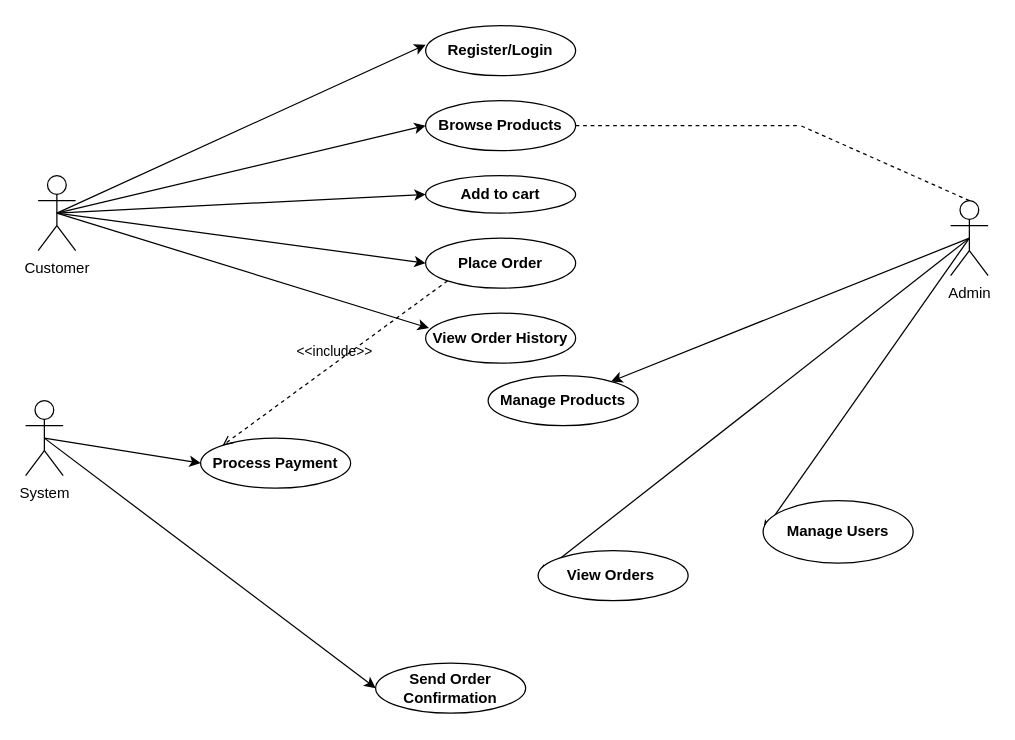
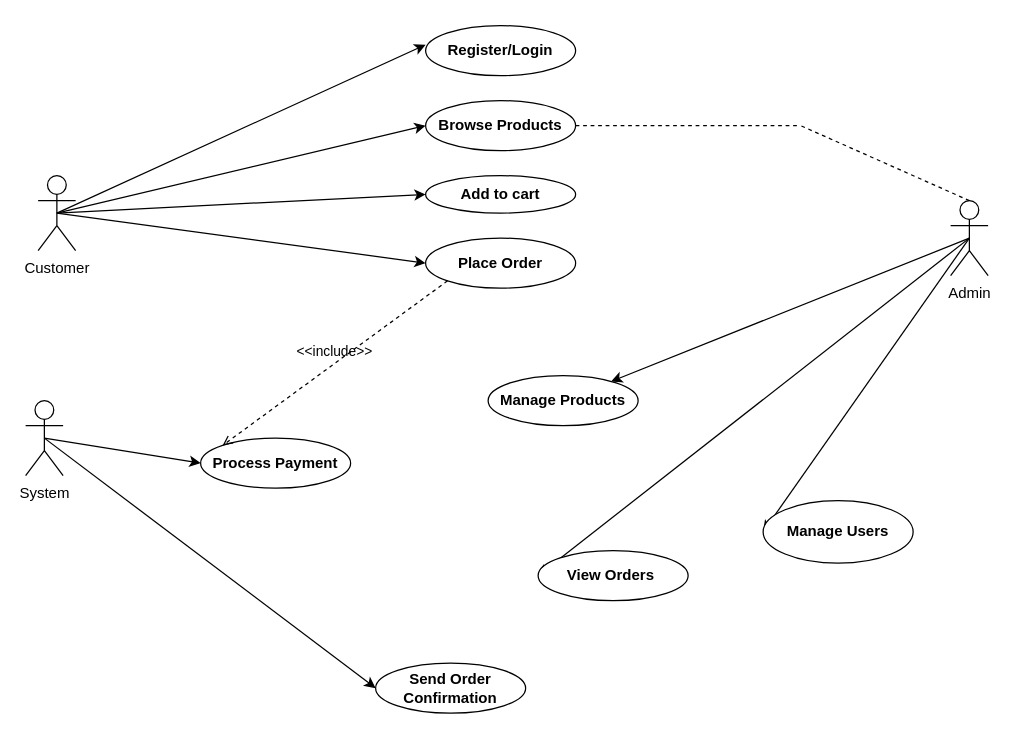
(244, 271) -> none
(501, 338) -> none
